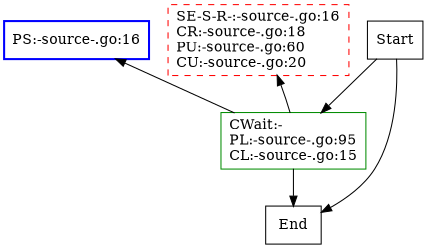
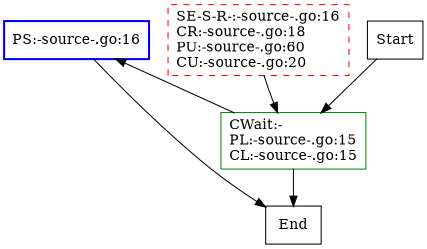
(286, 99) -> (269, 89)
(293, 140) -> (293, 140)
(386, 144) -> (171, 135)
